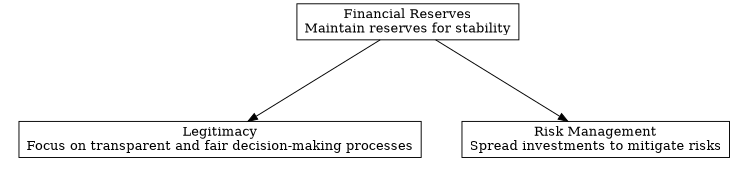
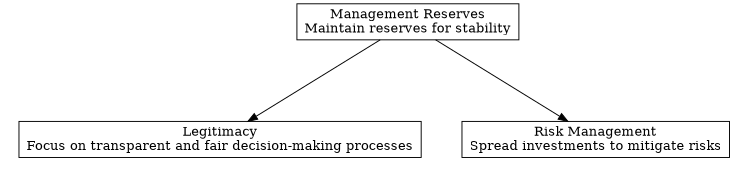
(408, 22) -> (408, 22)
